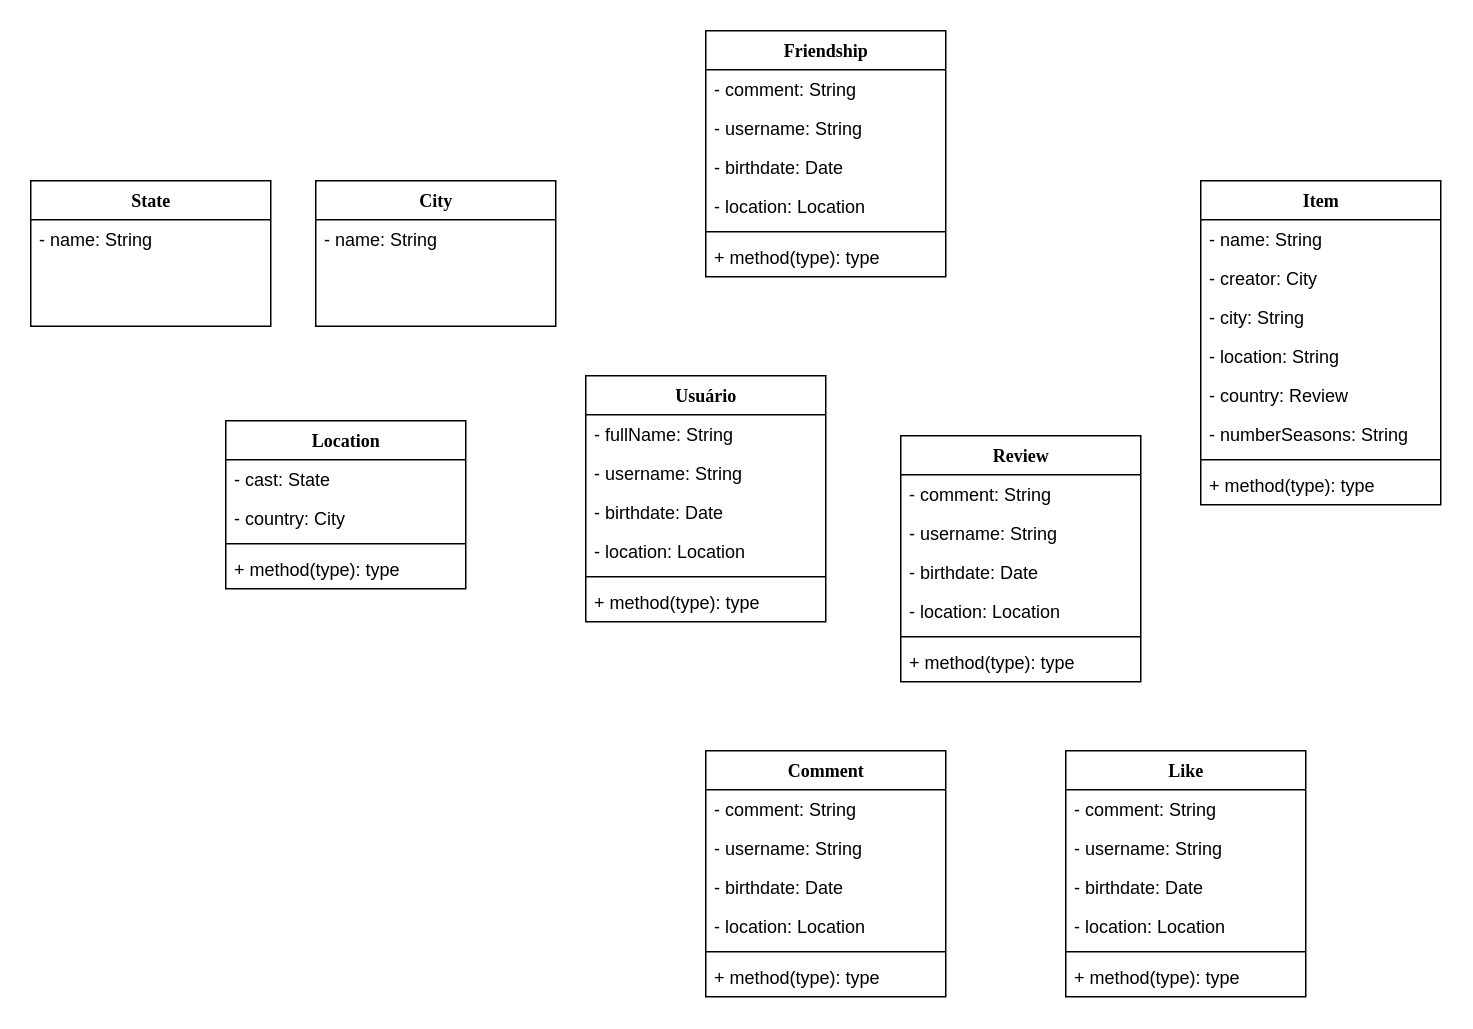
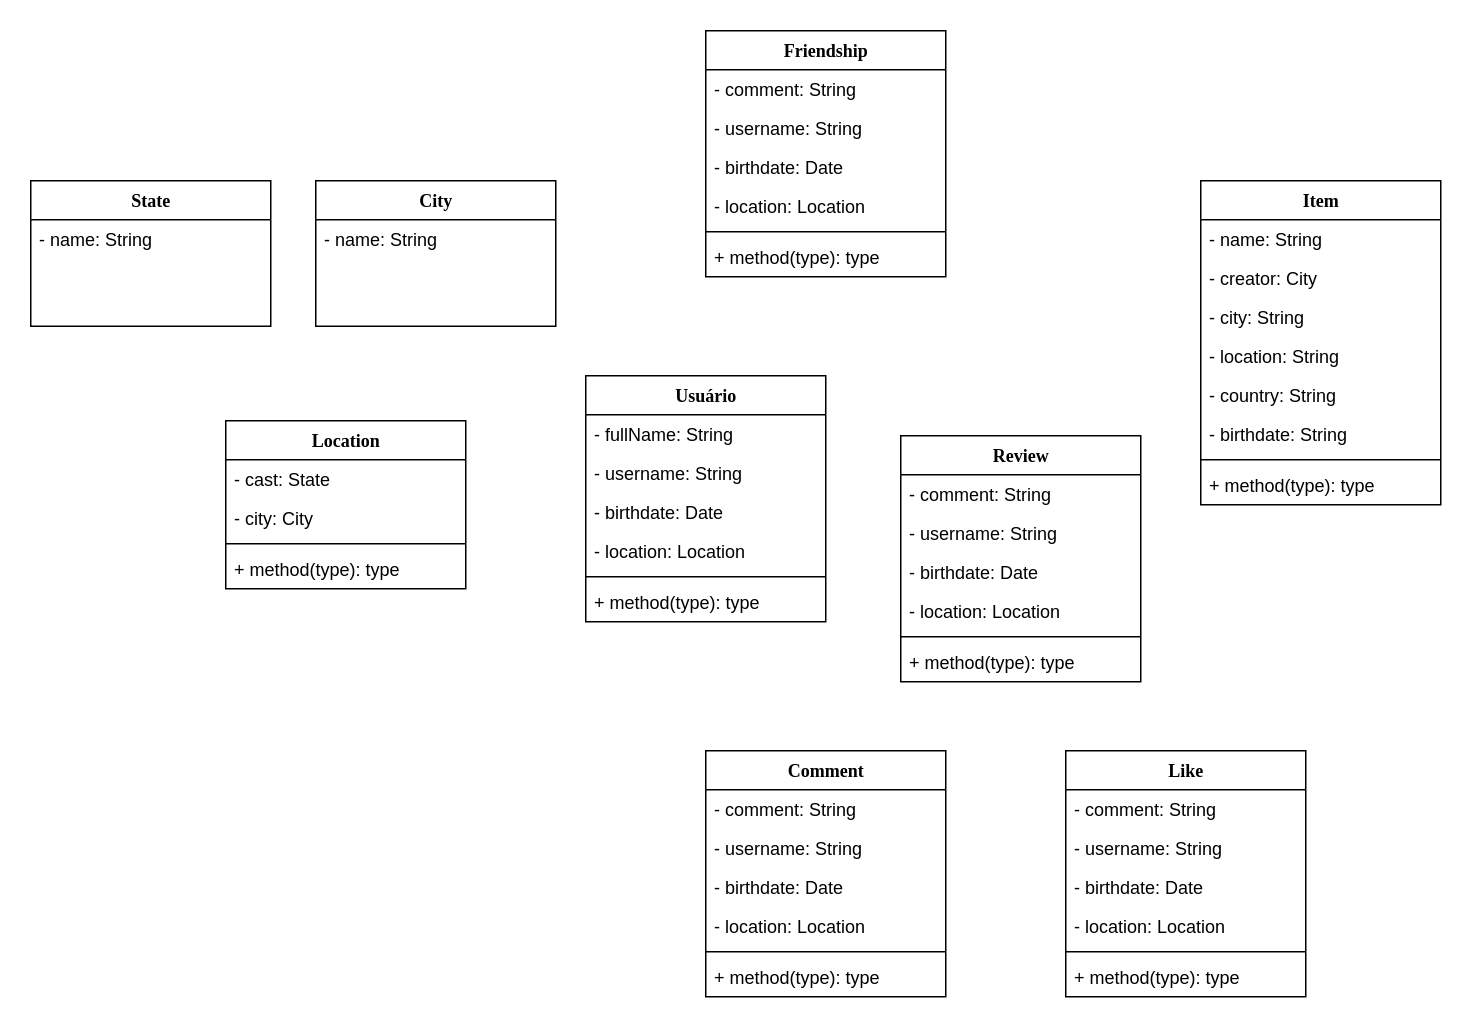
(1286, 397) -> (1286, 397)
(1316, 436) -> (1294, 436)
(301, 520) -> (284, 520)
